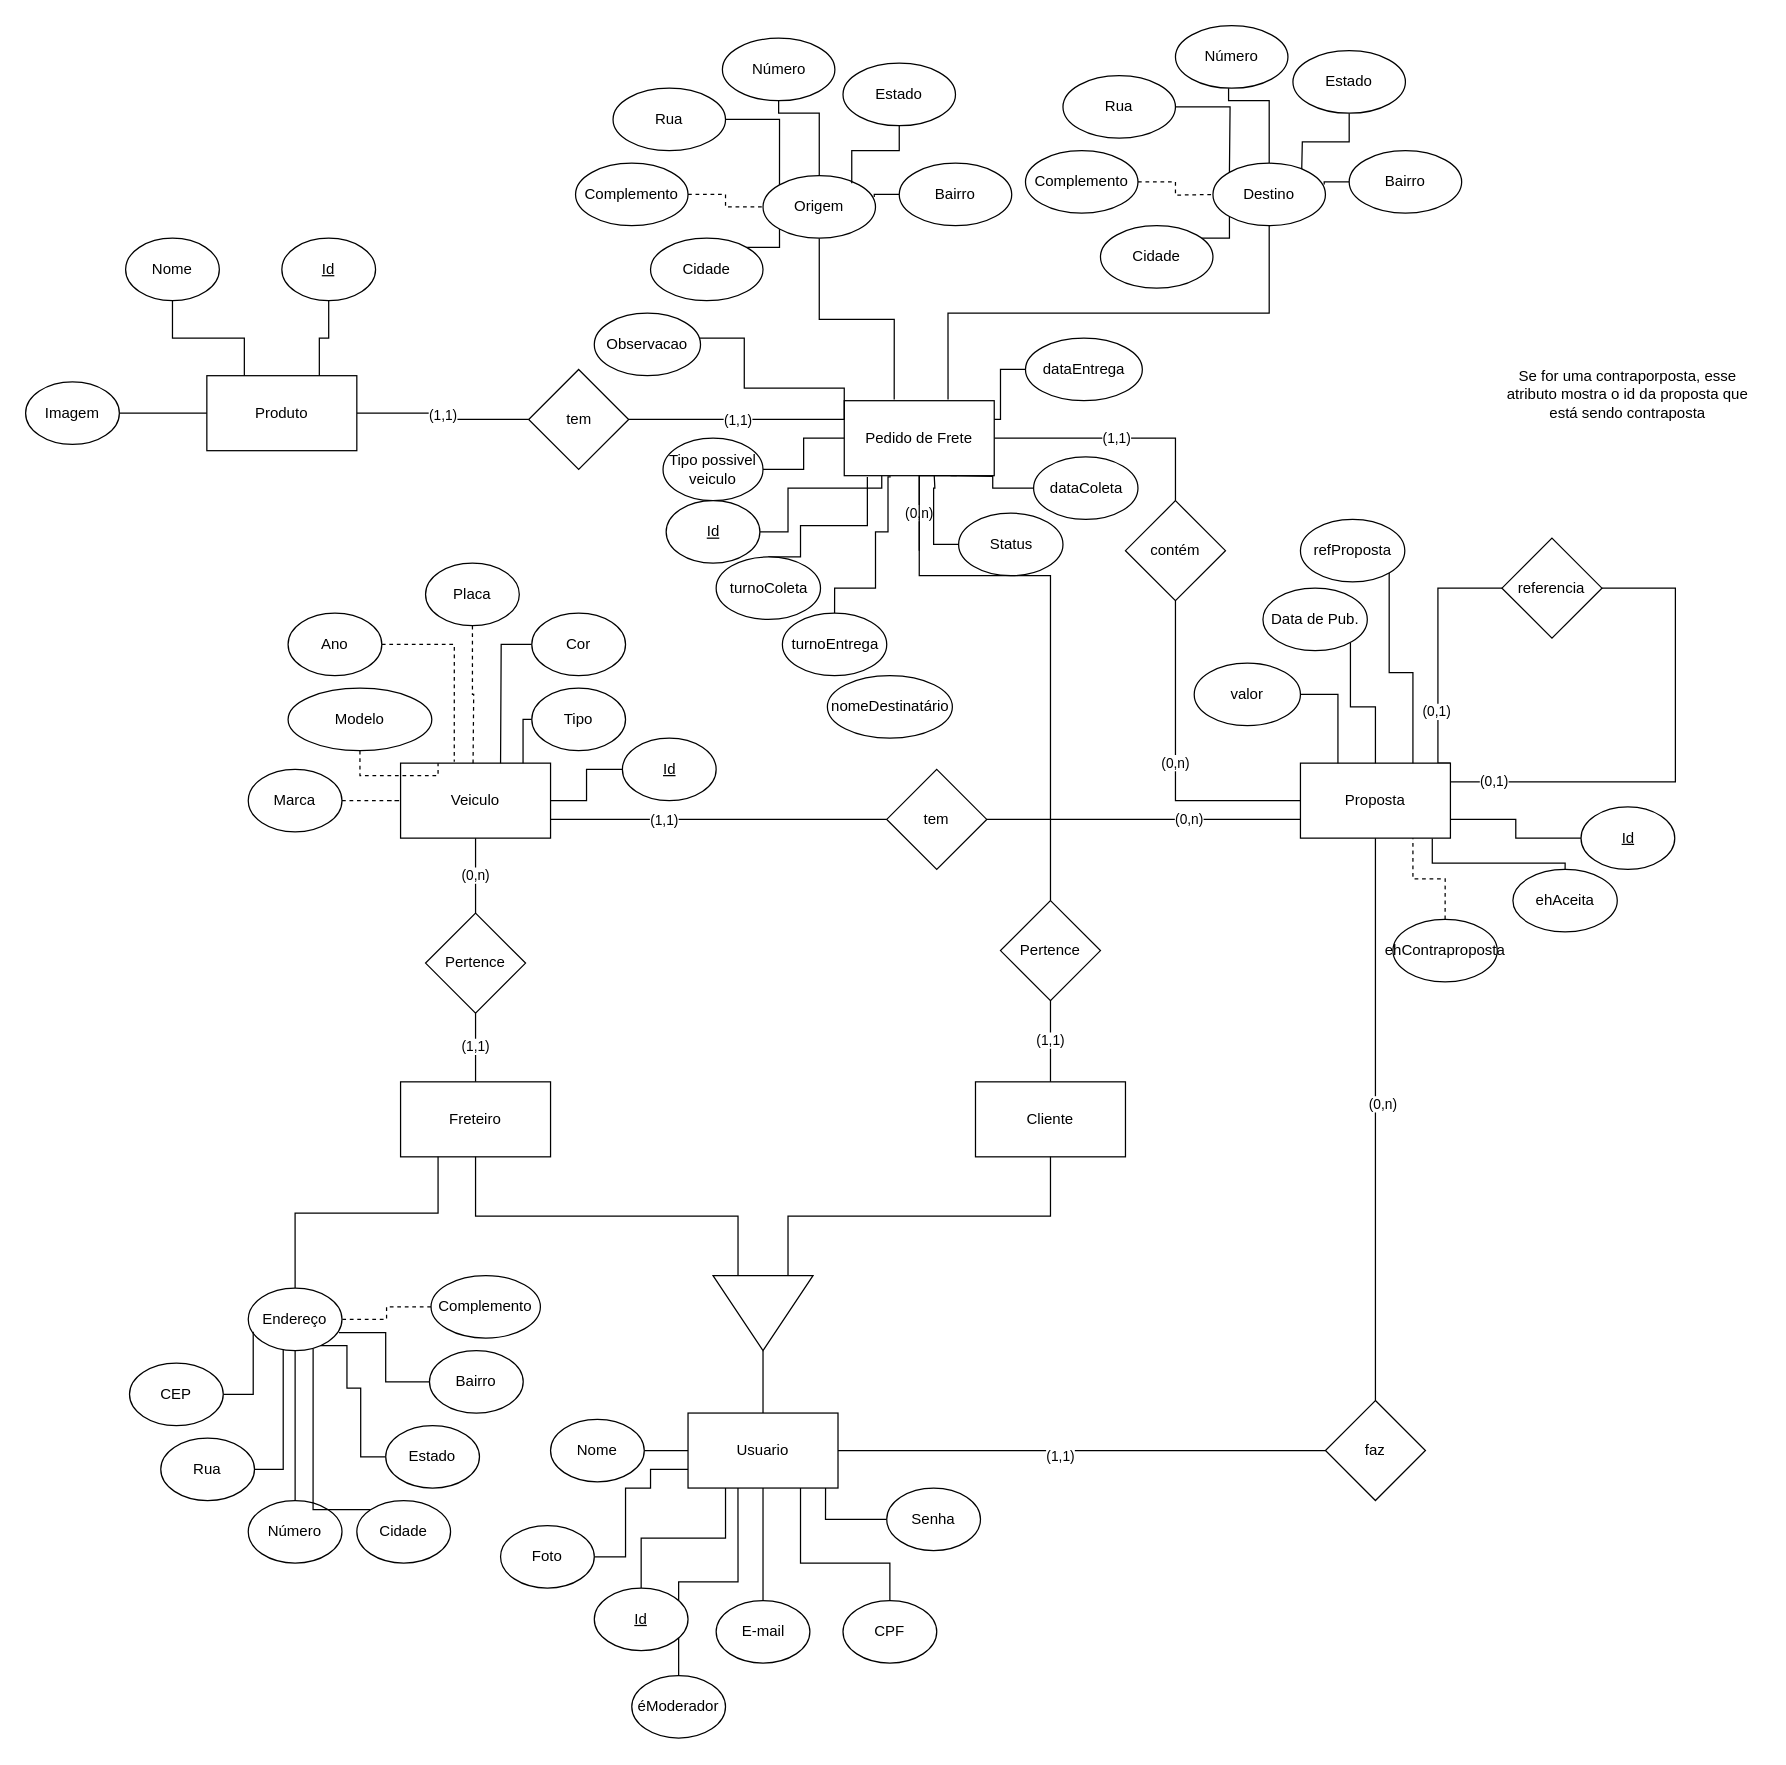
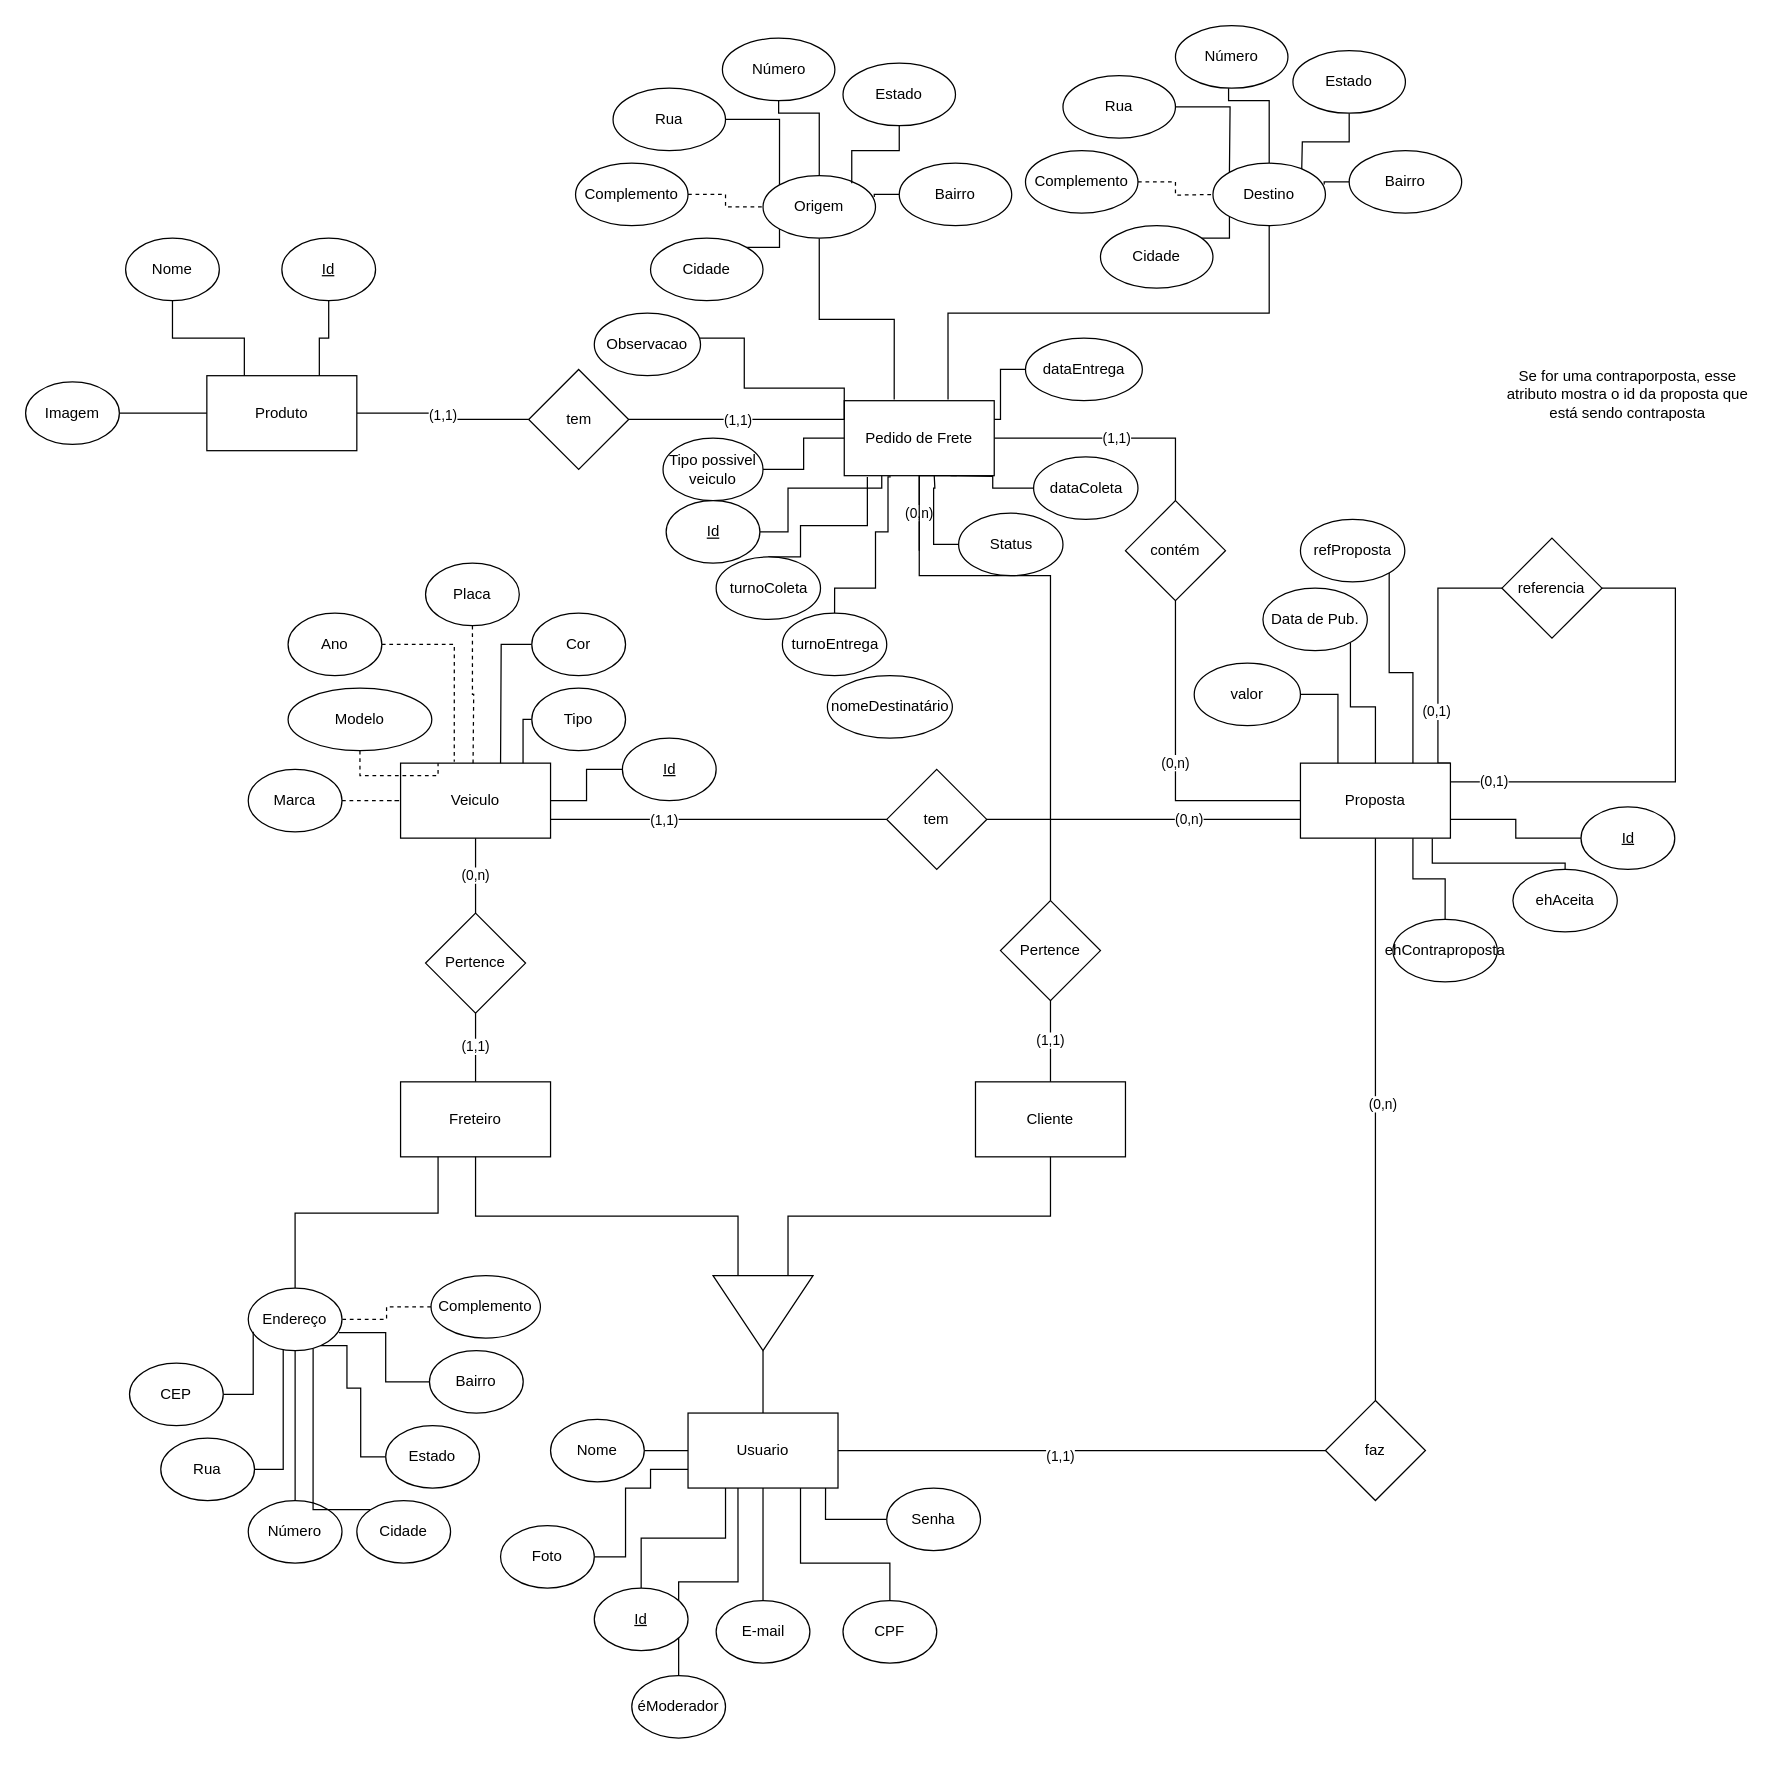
(1428, 879) -> (1428, 879)
